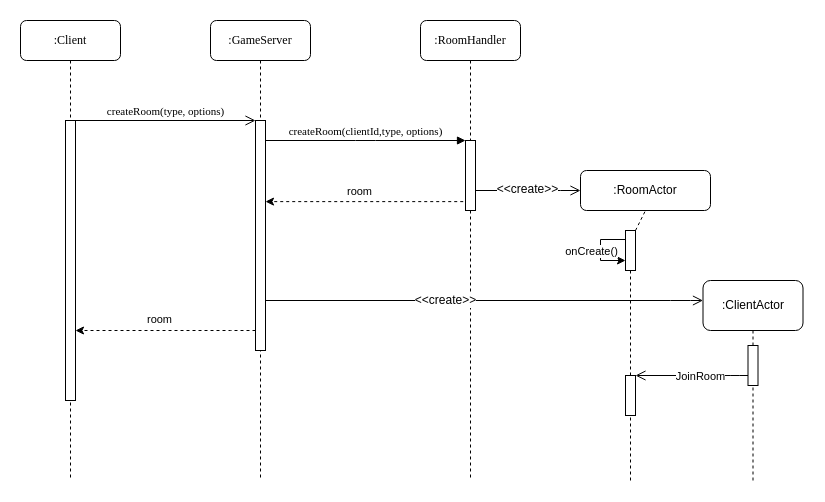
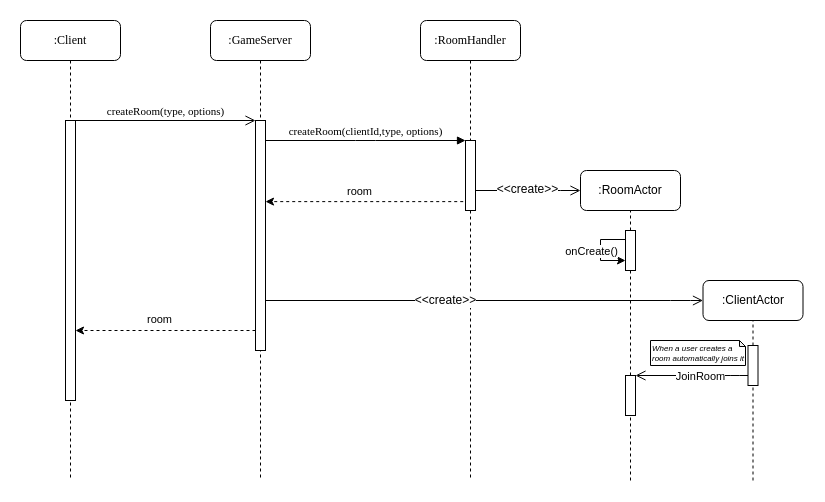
(646, 191) -> (631, 191)
(753, 306) -> (753, 301)
none -> (698, 353)
